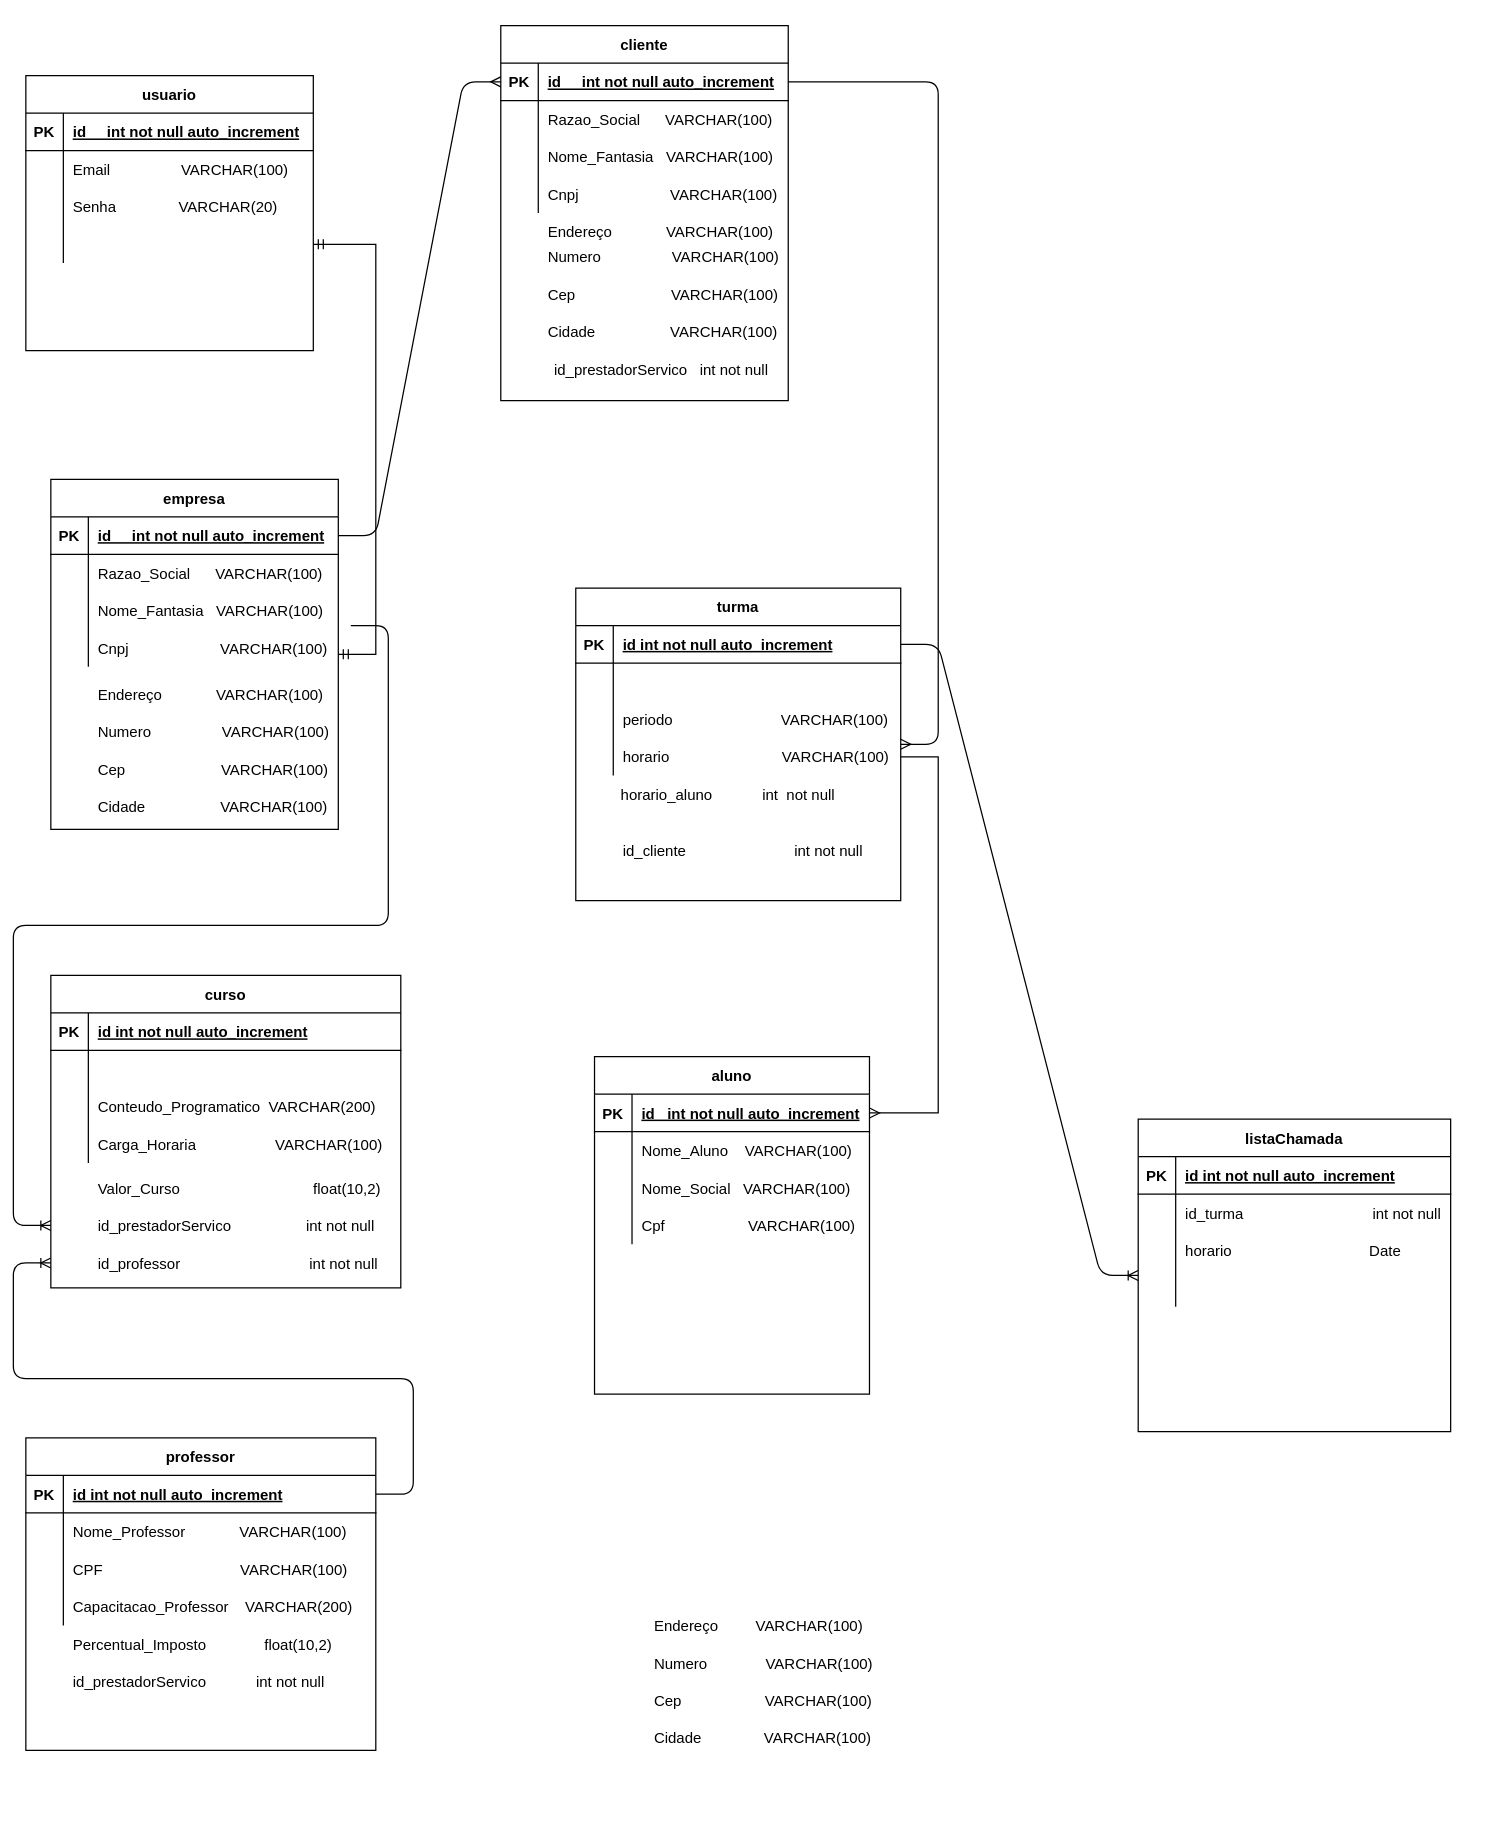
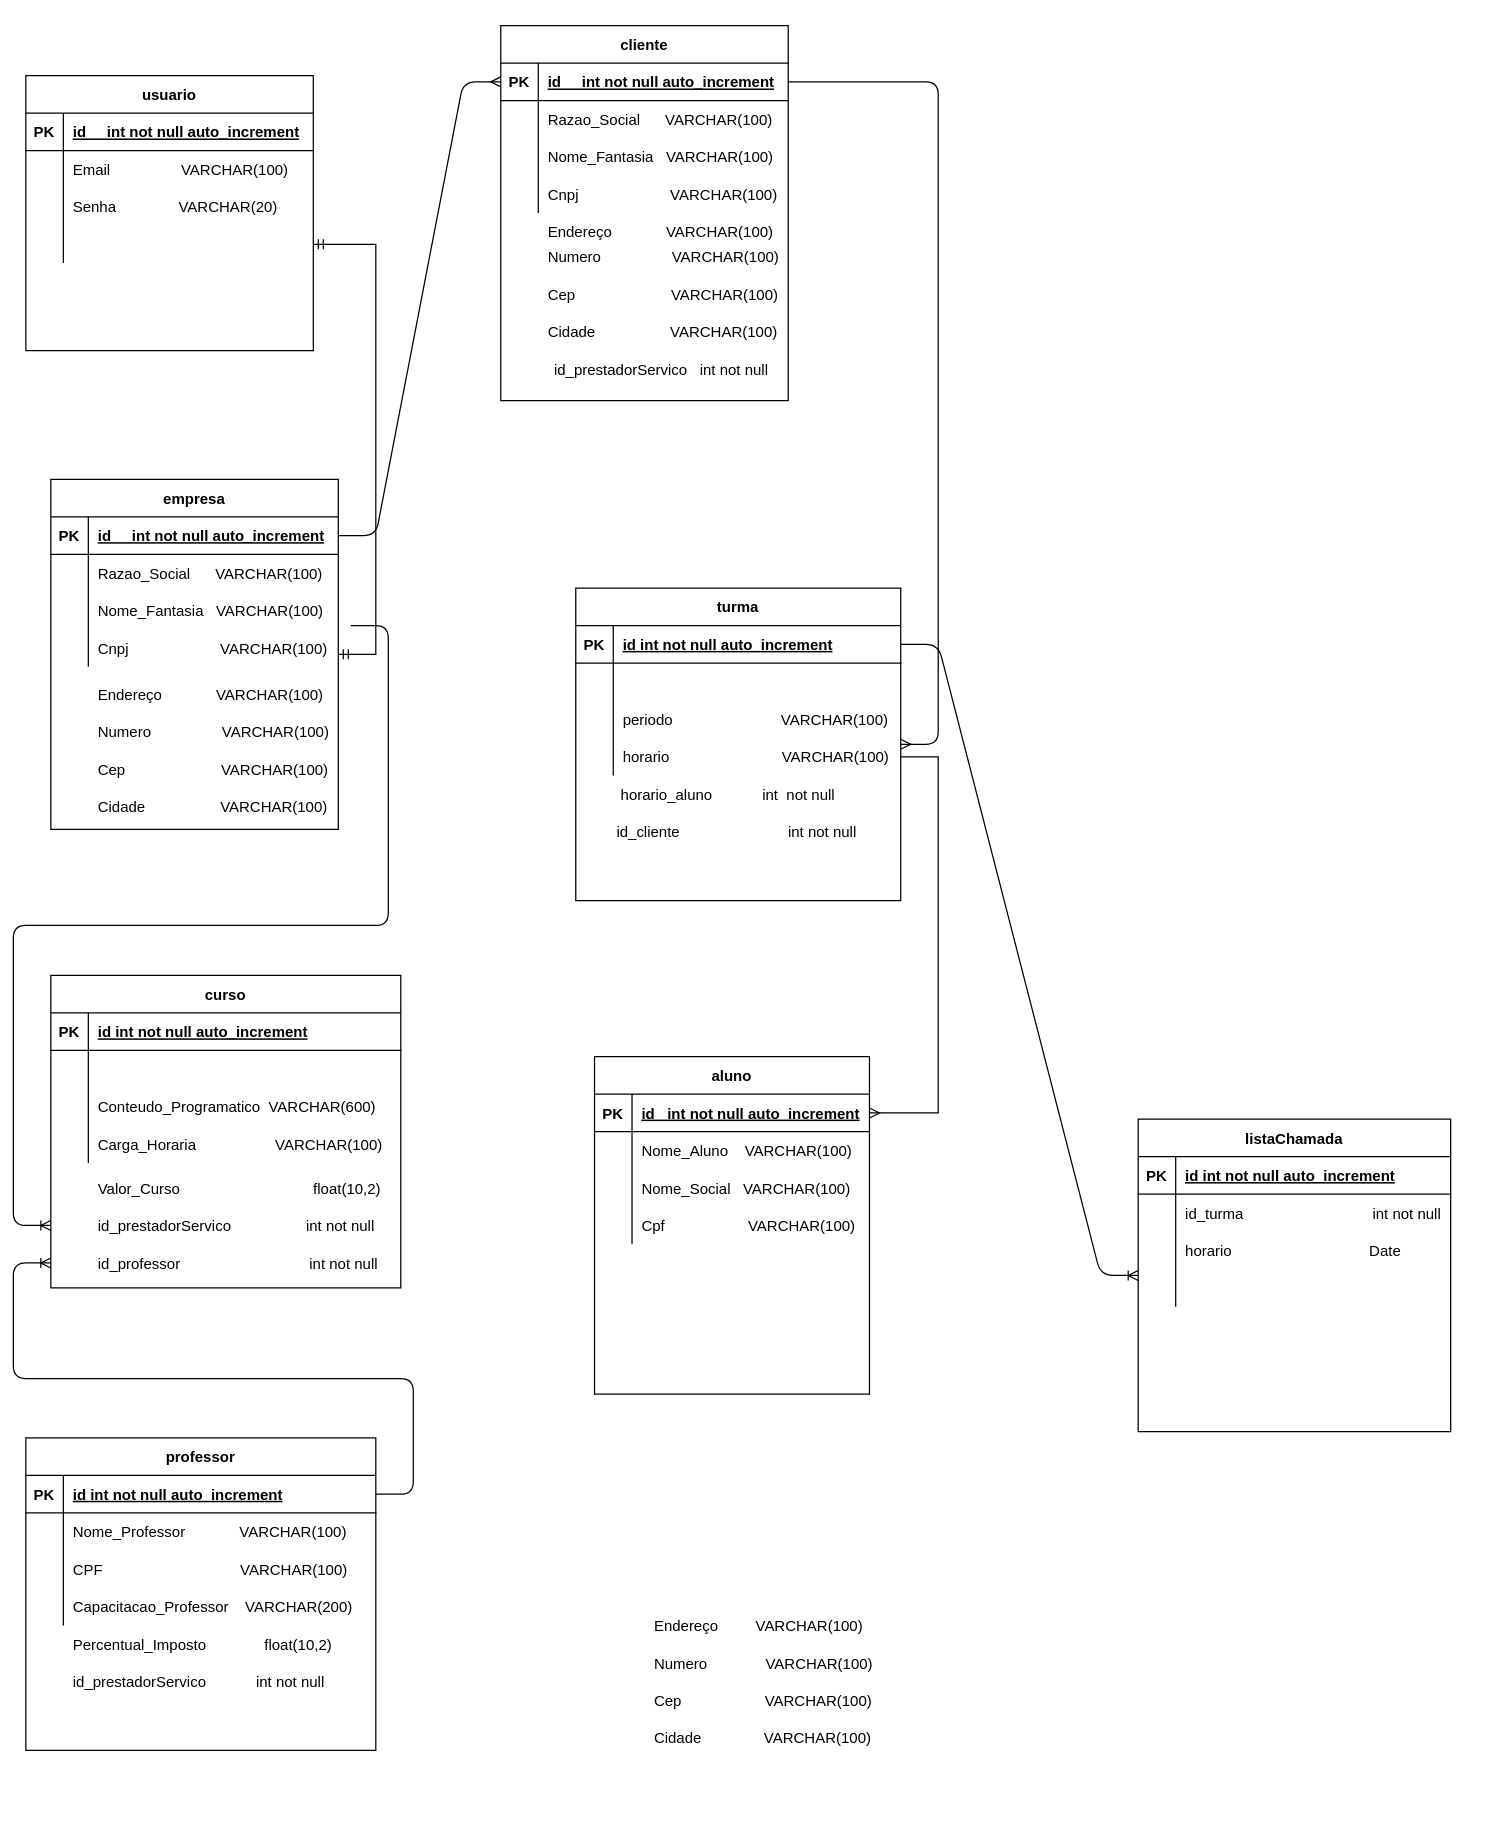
(744, 851) -> (738, 832)
(241, 1108) -> (241, 1108)
